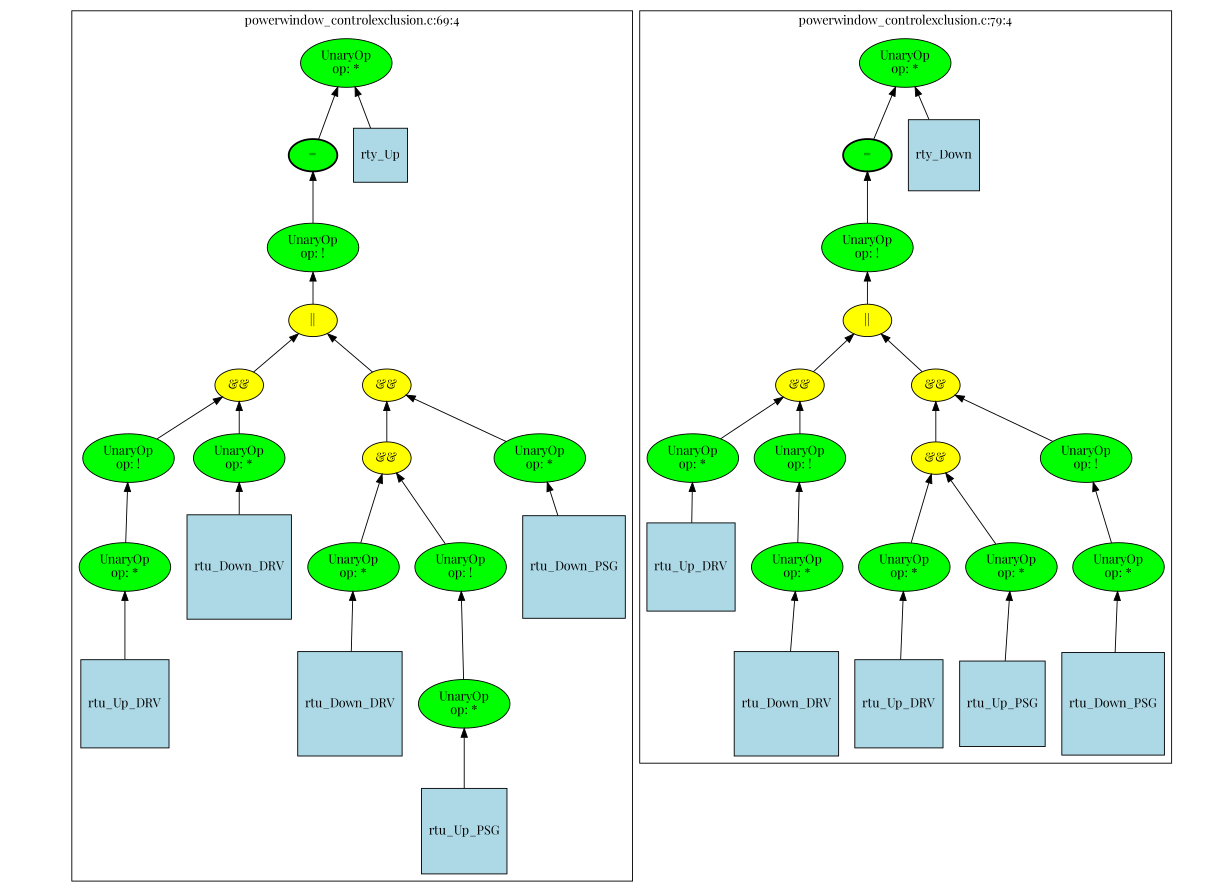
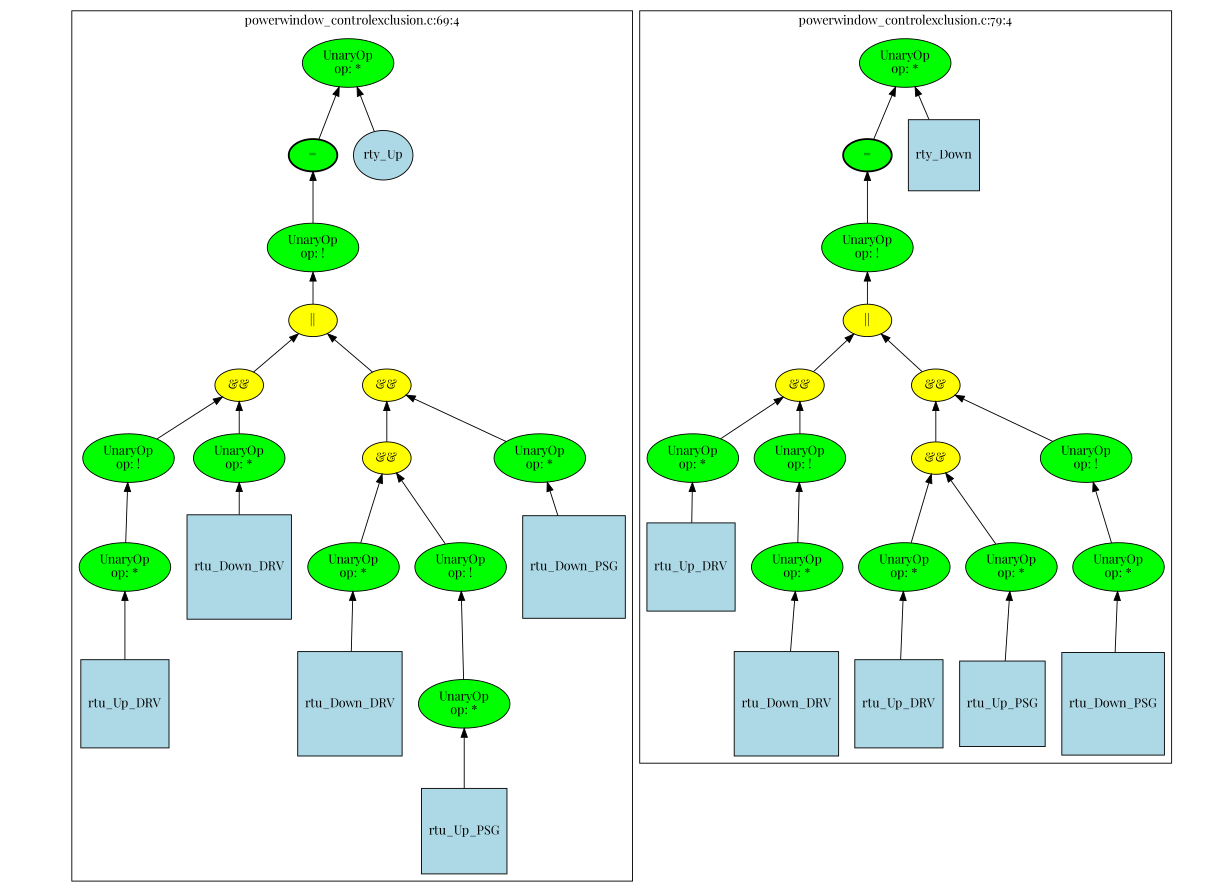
(381, 155) -> (383, 155)
